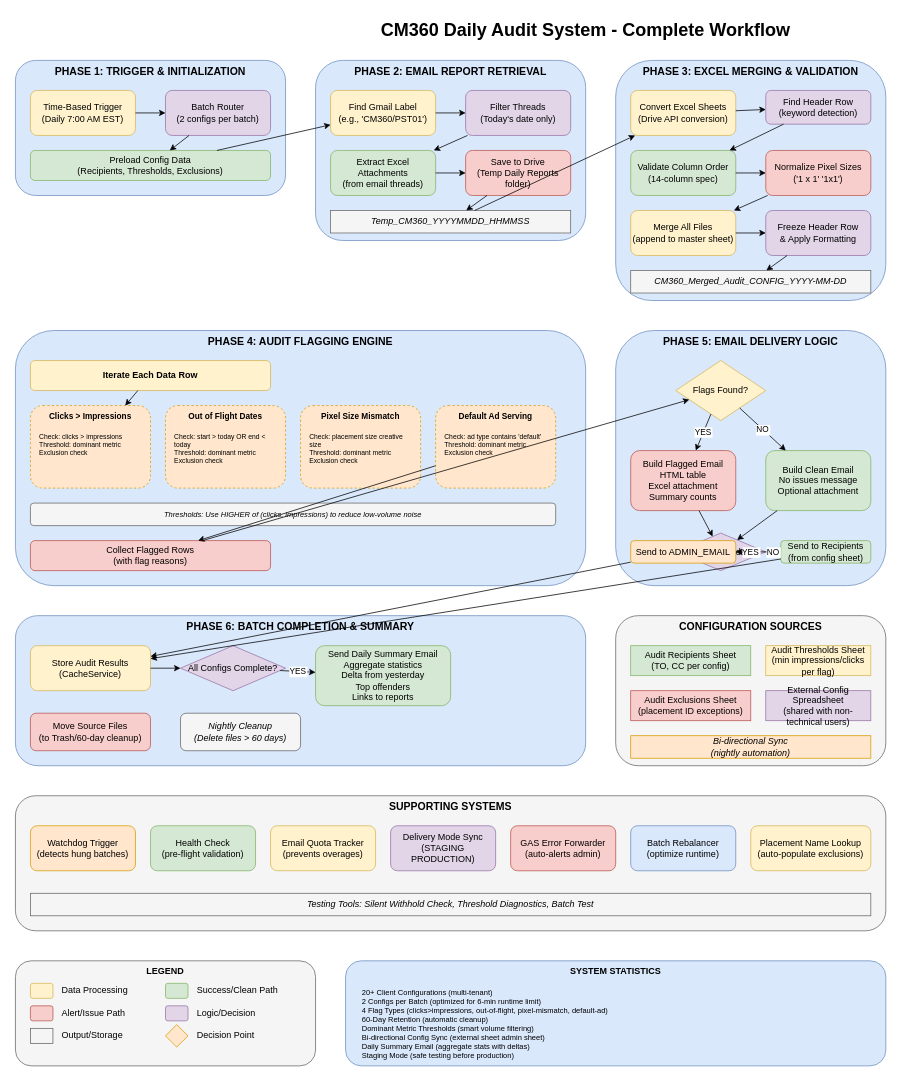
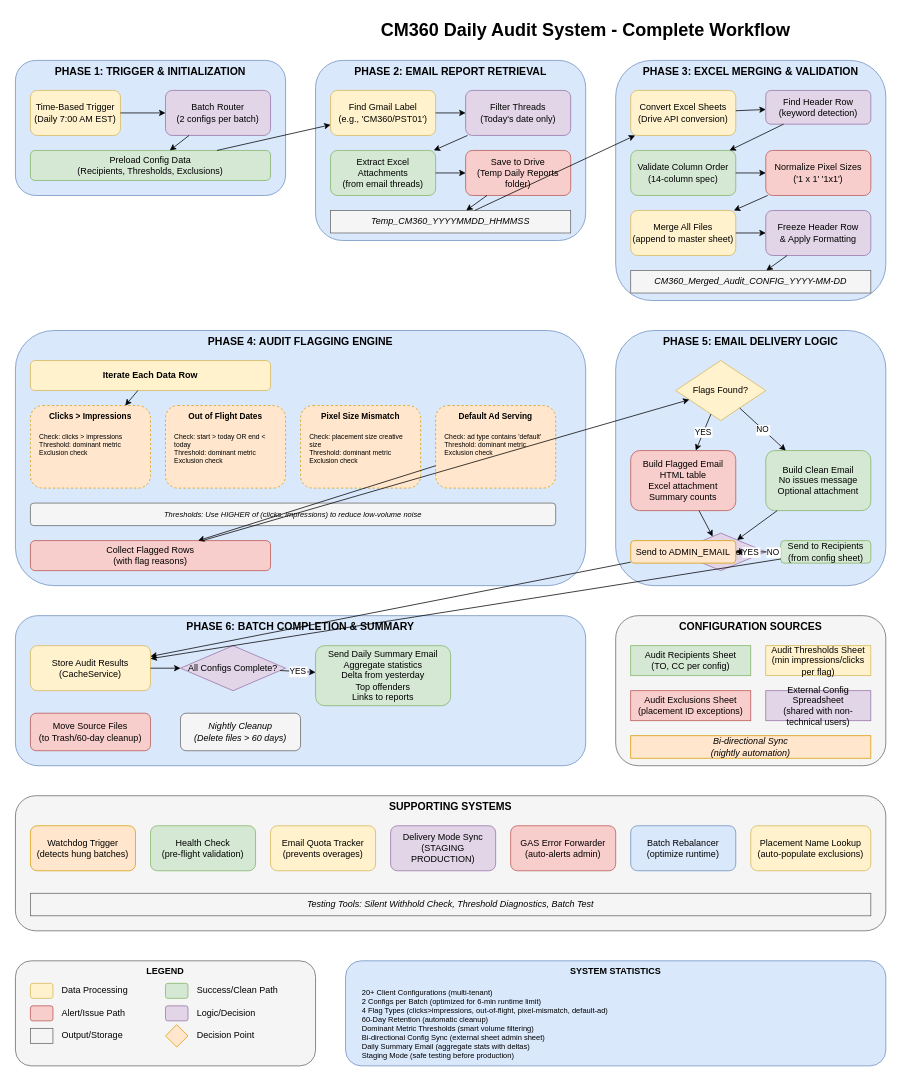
(83, 113) -> (75, 113)
